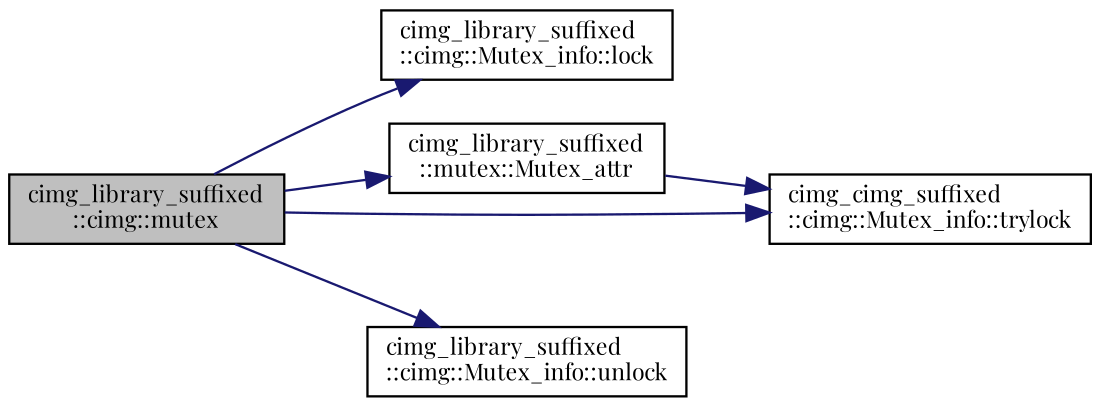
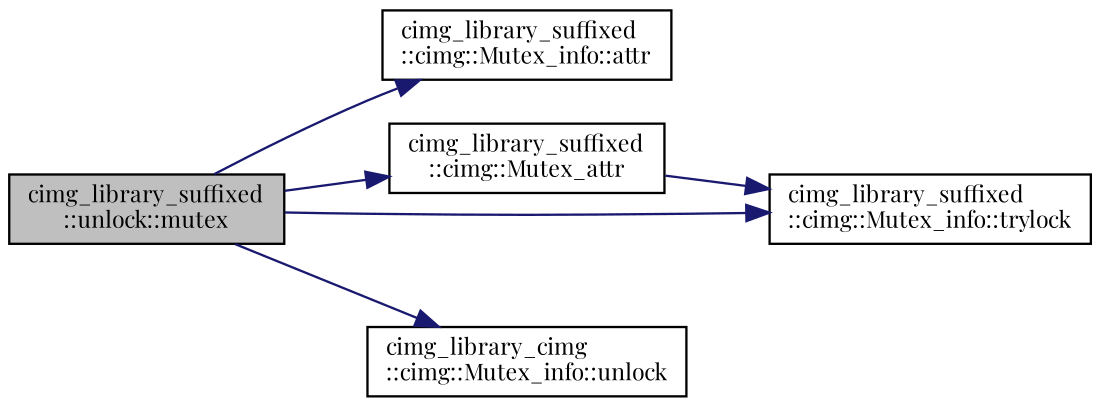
(527, 45) -> (527, 45)
(527, 158) -> (527, 158)
(147, 209) -> (147, 209)
(930, 209) -> (930, 209)
(527, 362) -> (527, 362)
